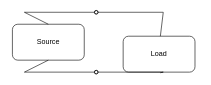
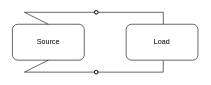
(159, 54) -> (162, 42)
